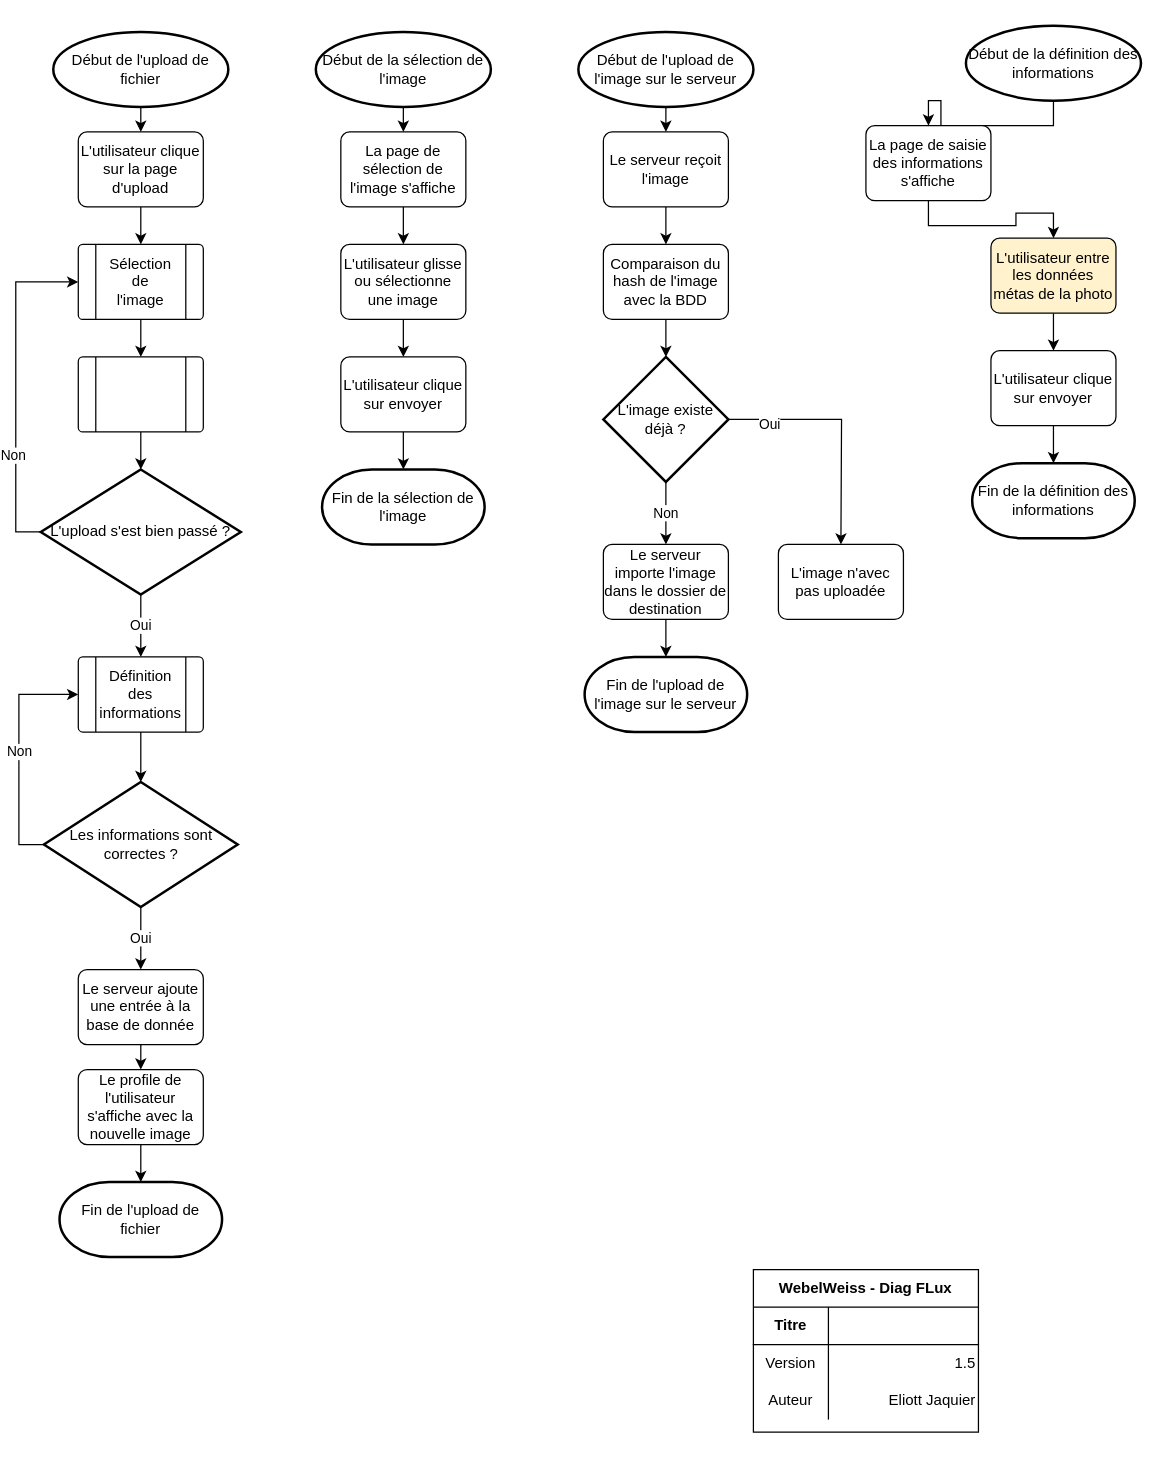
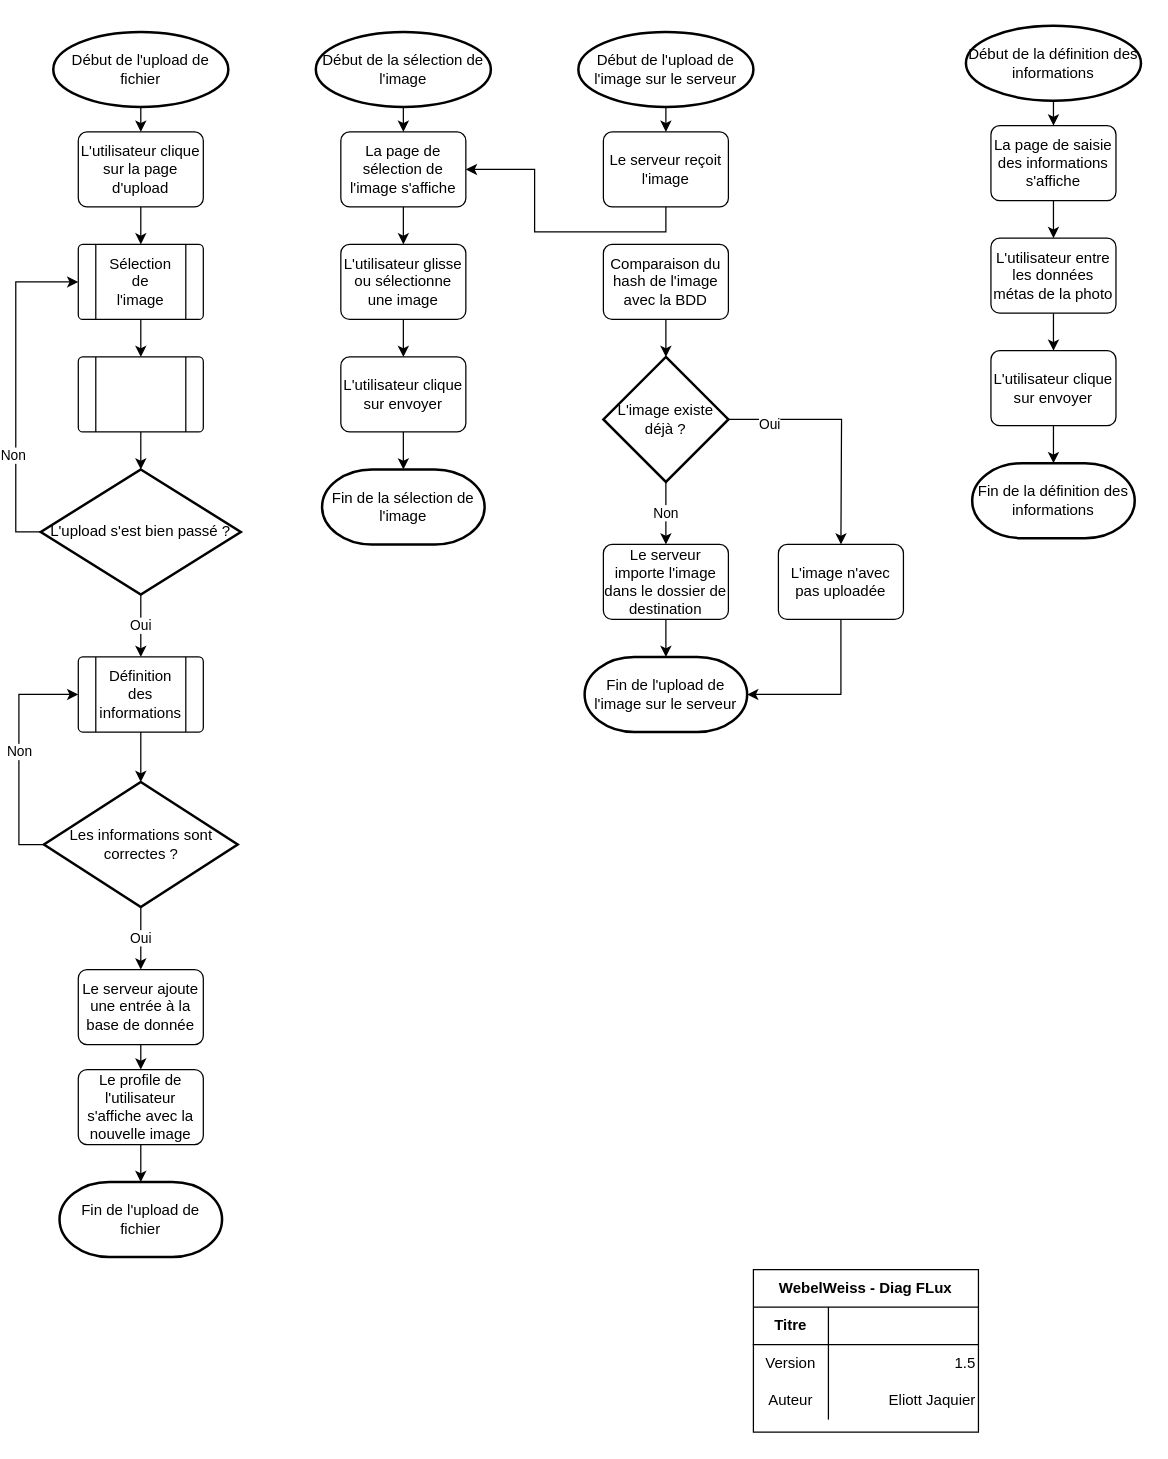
(928, 163) -> (1053, 163)
(666, 232) -> (540, 232)
(1053, 276) -> (1053, 276)
none -> (836, 694)
